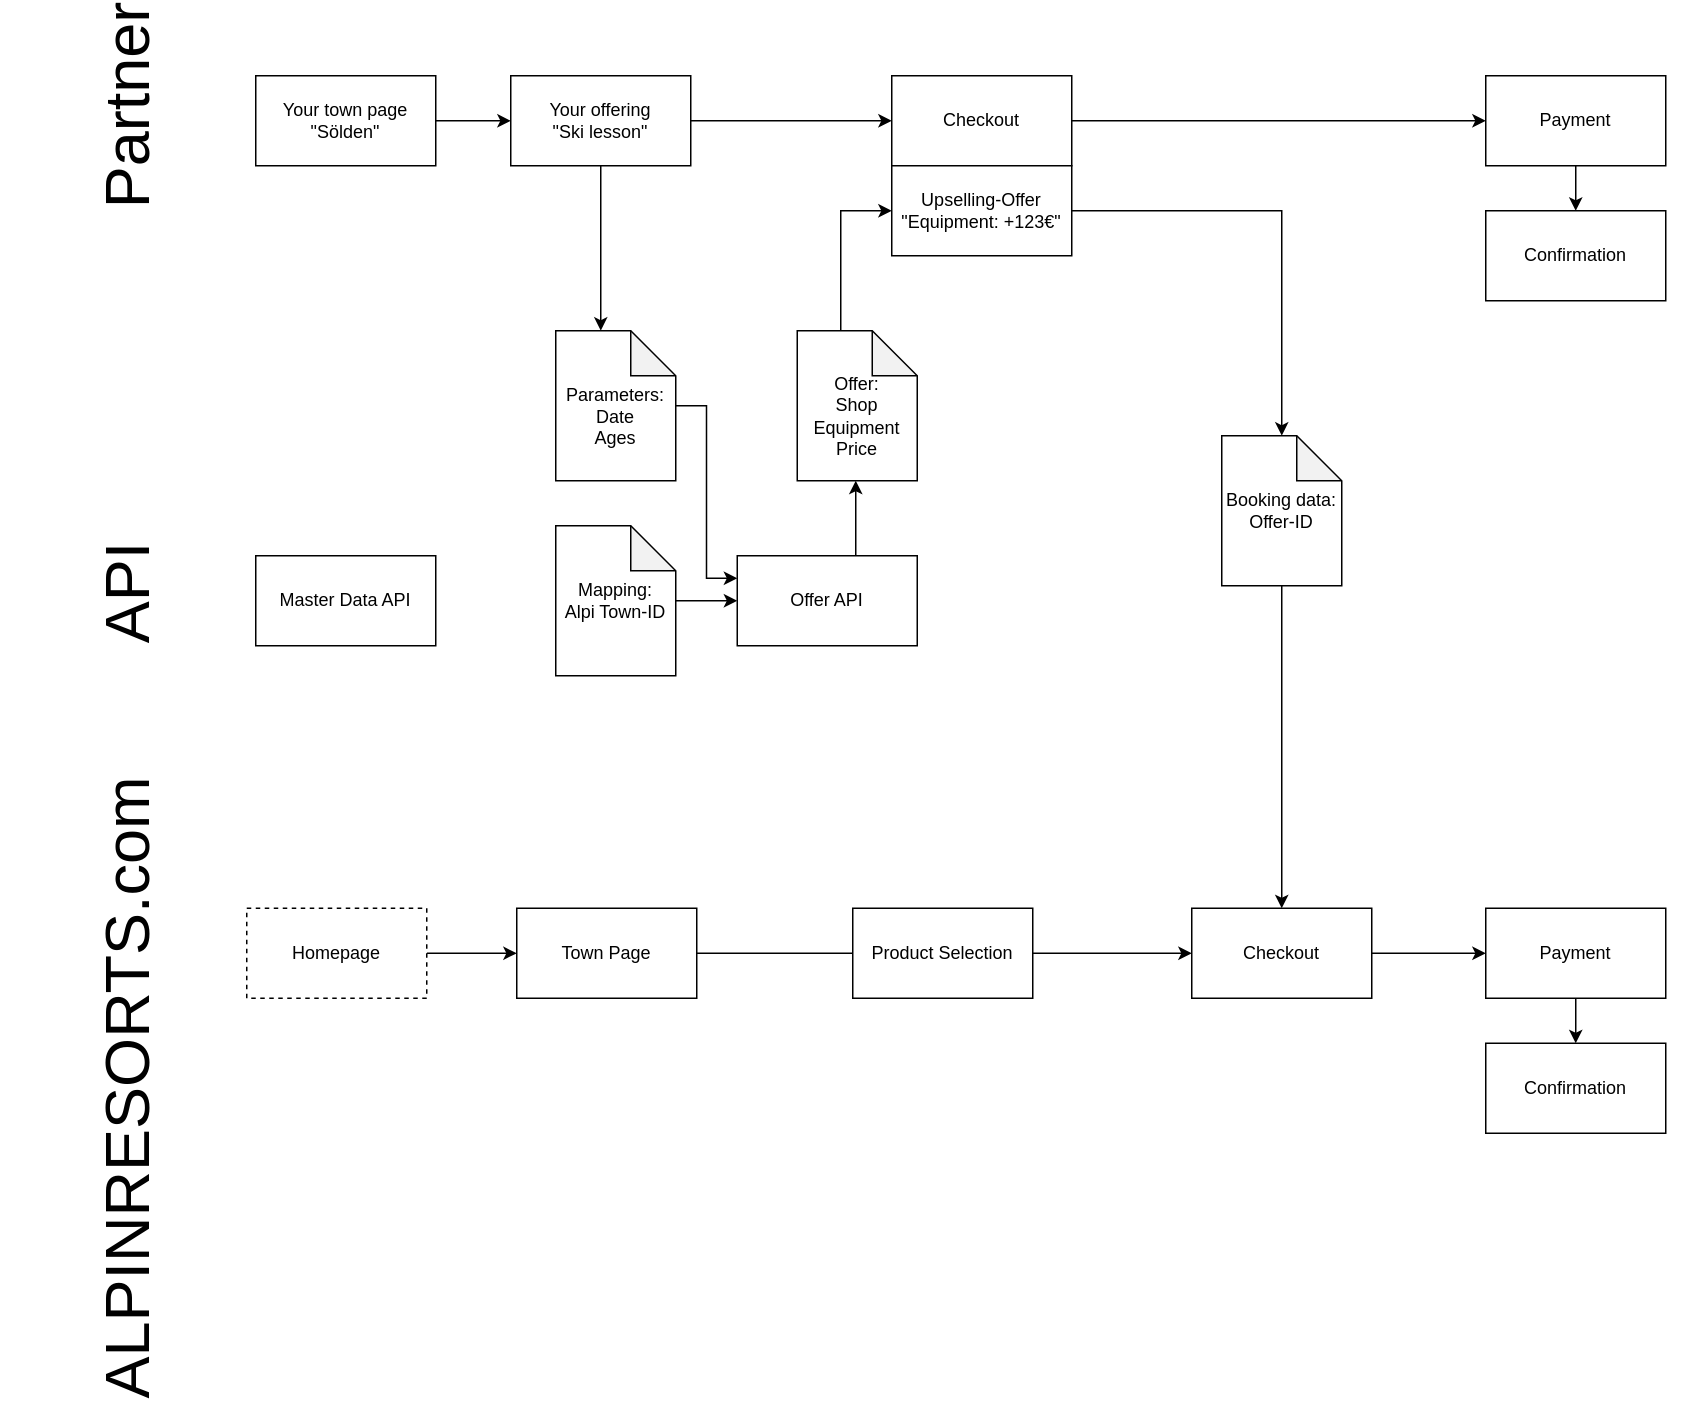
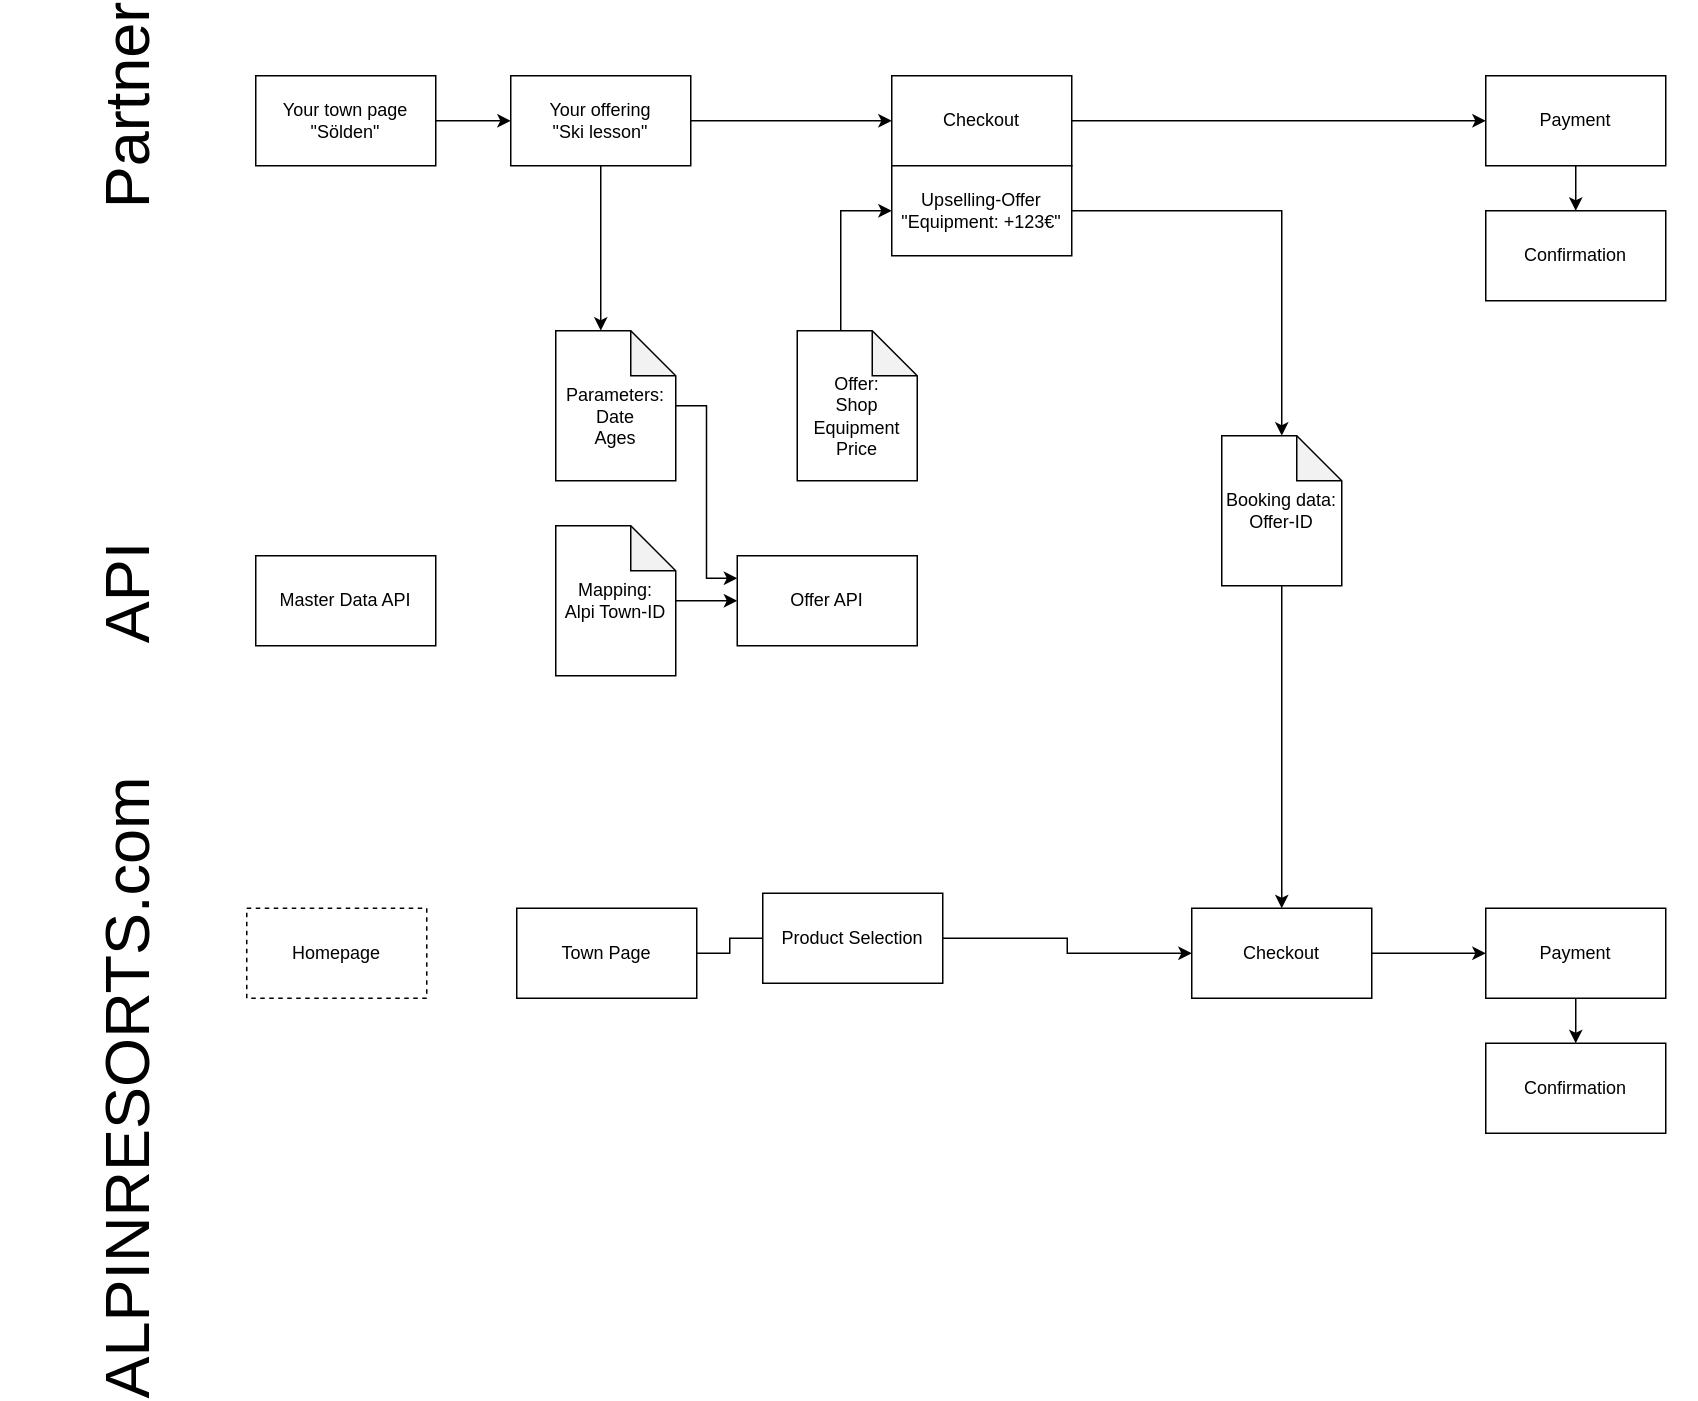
(856, 524) -> none
(467, 953) -> none
(943, 953) -> (853, 938)
